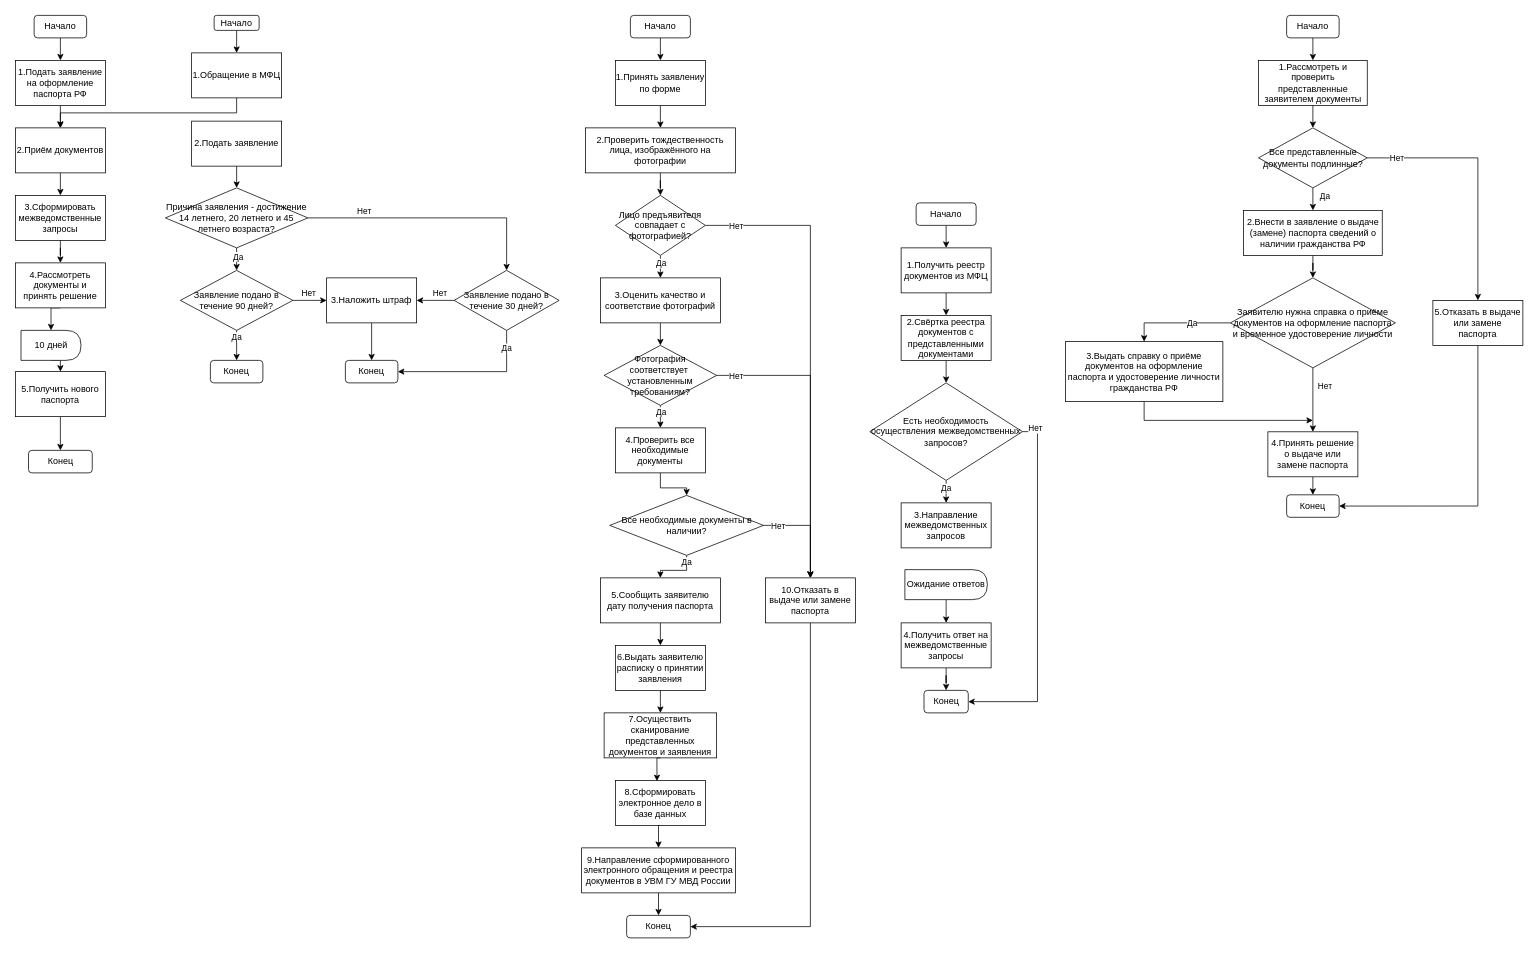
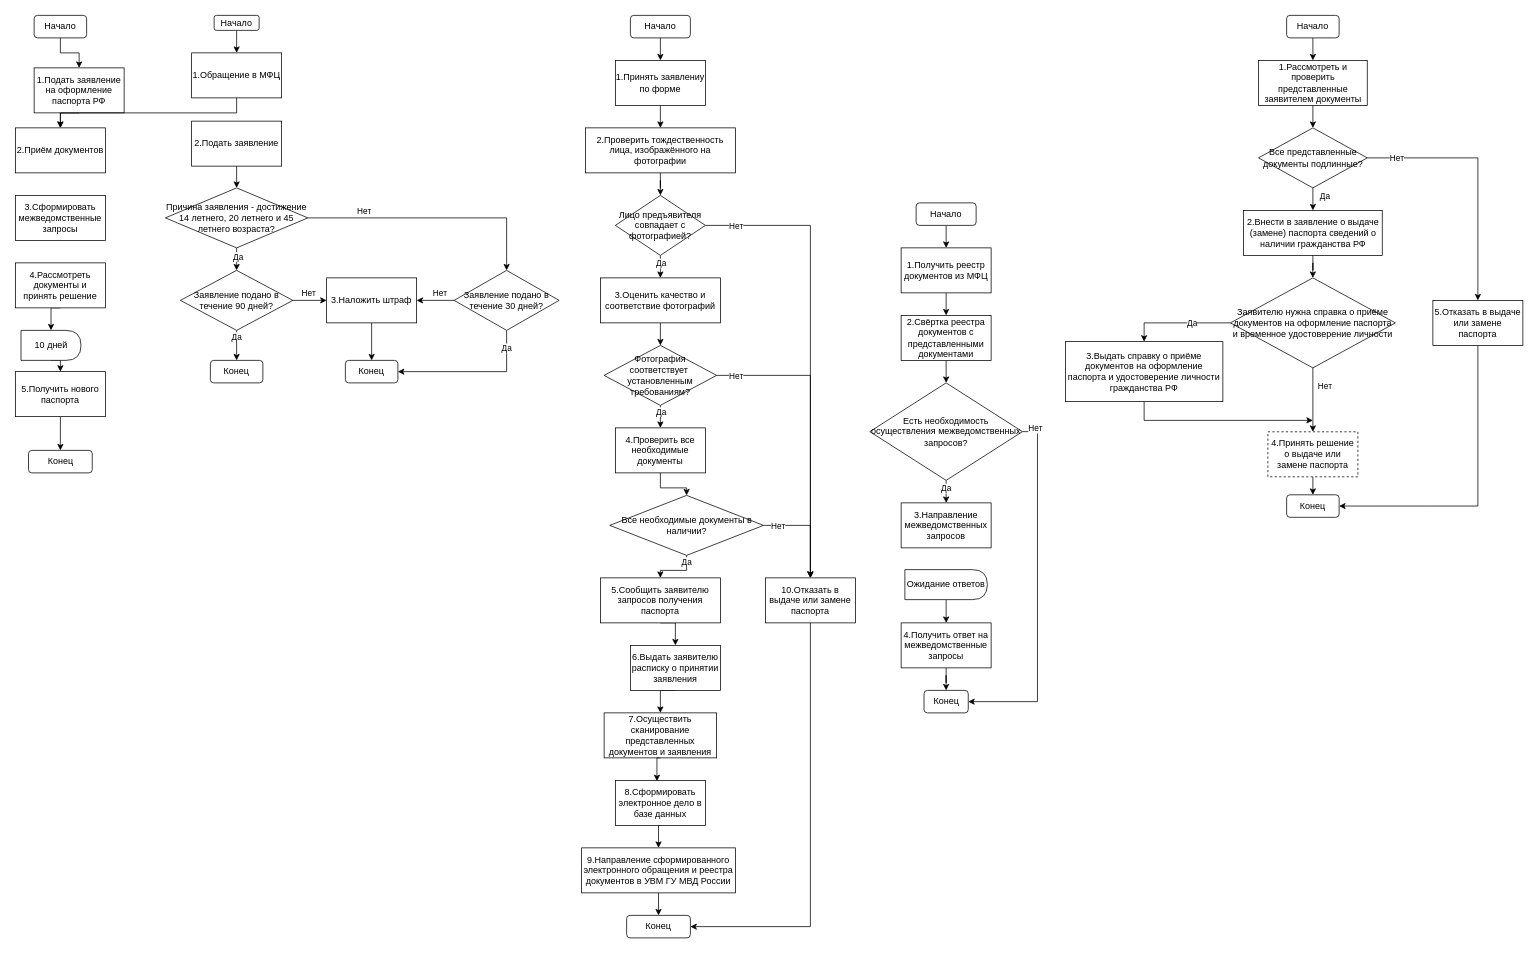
(60, 83) -> (79, 90)
(60, 181) -> none
(60, 254) -> none
(1313, 454) -> (1313, 454)
(660, 600) -> (660, 600)
(660, 668) -> (675, 668)
